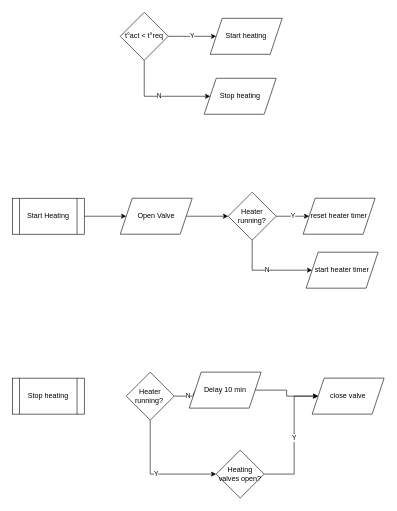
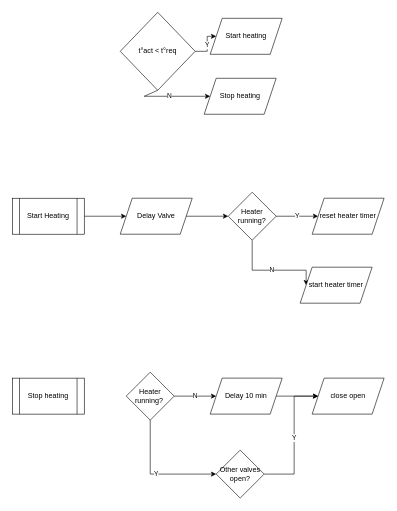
(144, 36) -> (158, 51)
(156, 216) -> (156, 216)
(339, 216) -> (348, 216)
(342, 270) -> (336, 285)
(225, 390) -> (246, 396)
(348, 396) -> (348, 396)
(240, 474) -> (240, 474)
